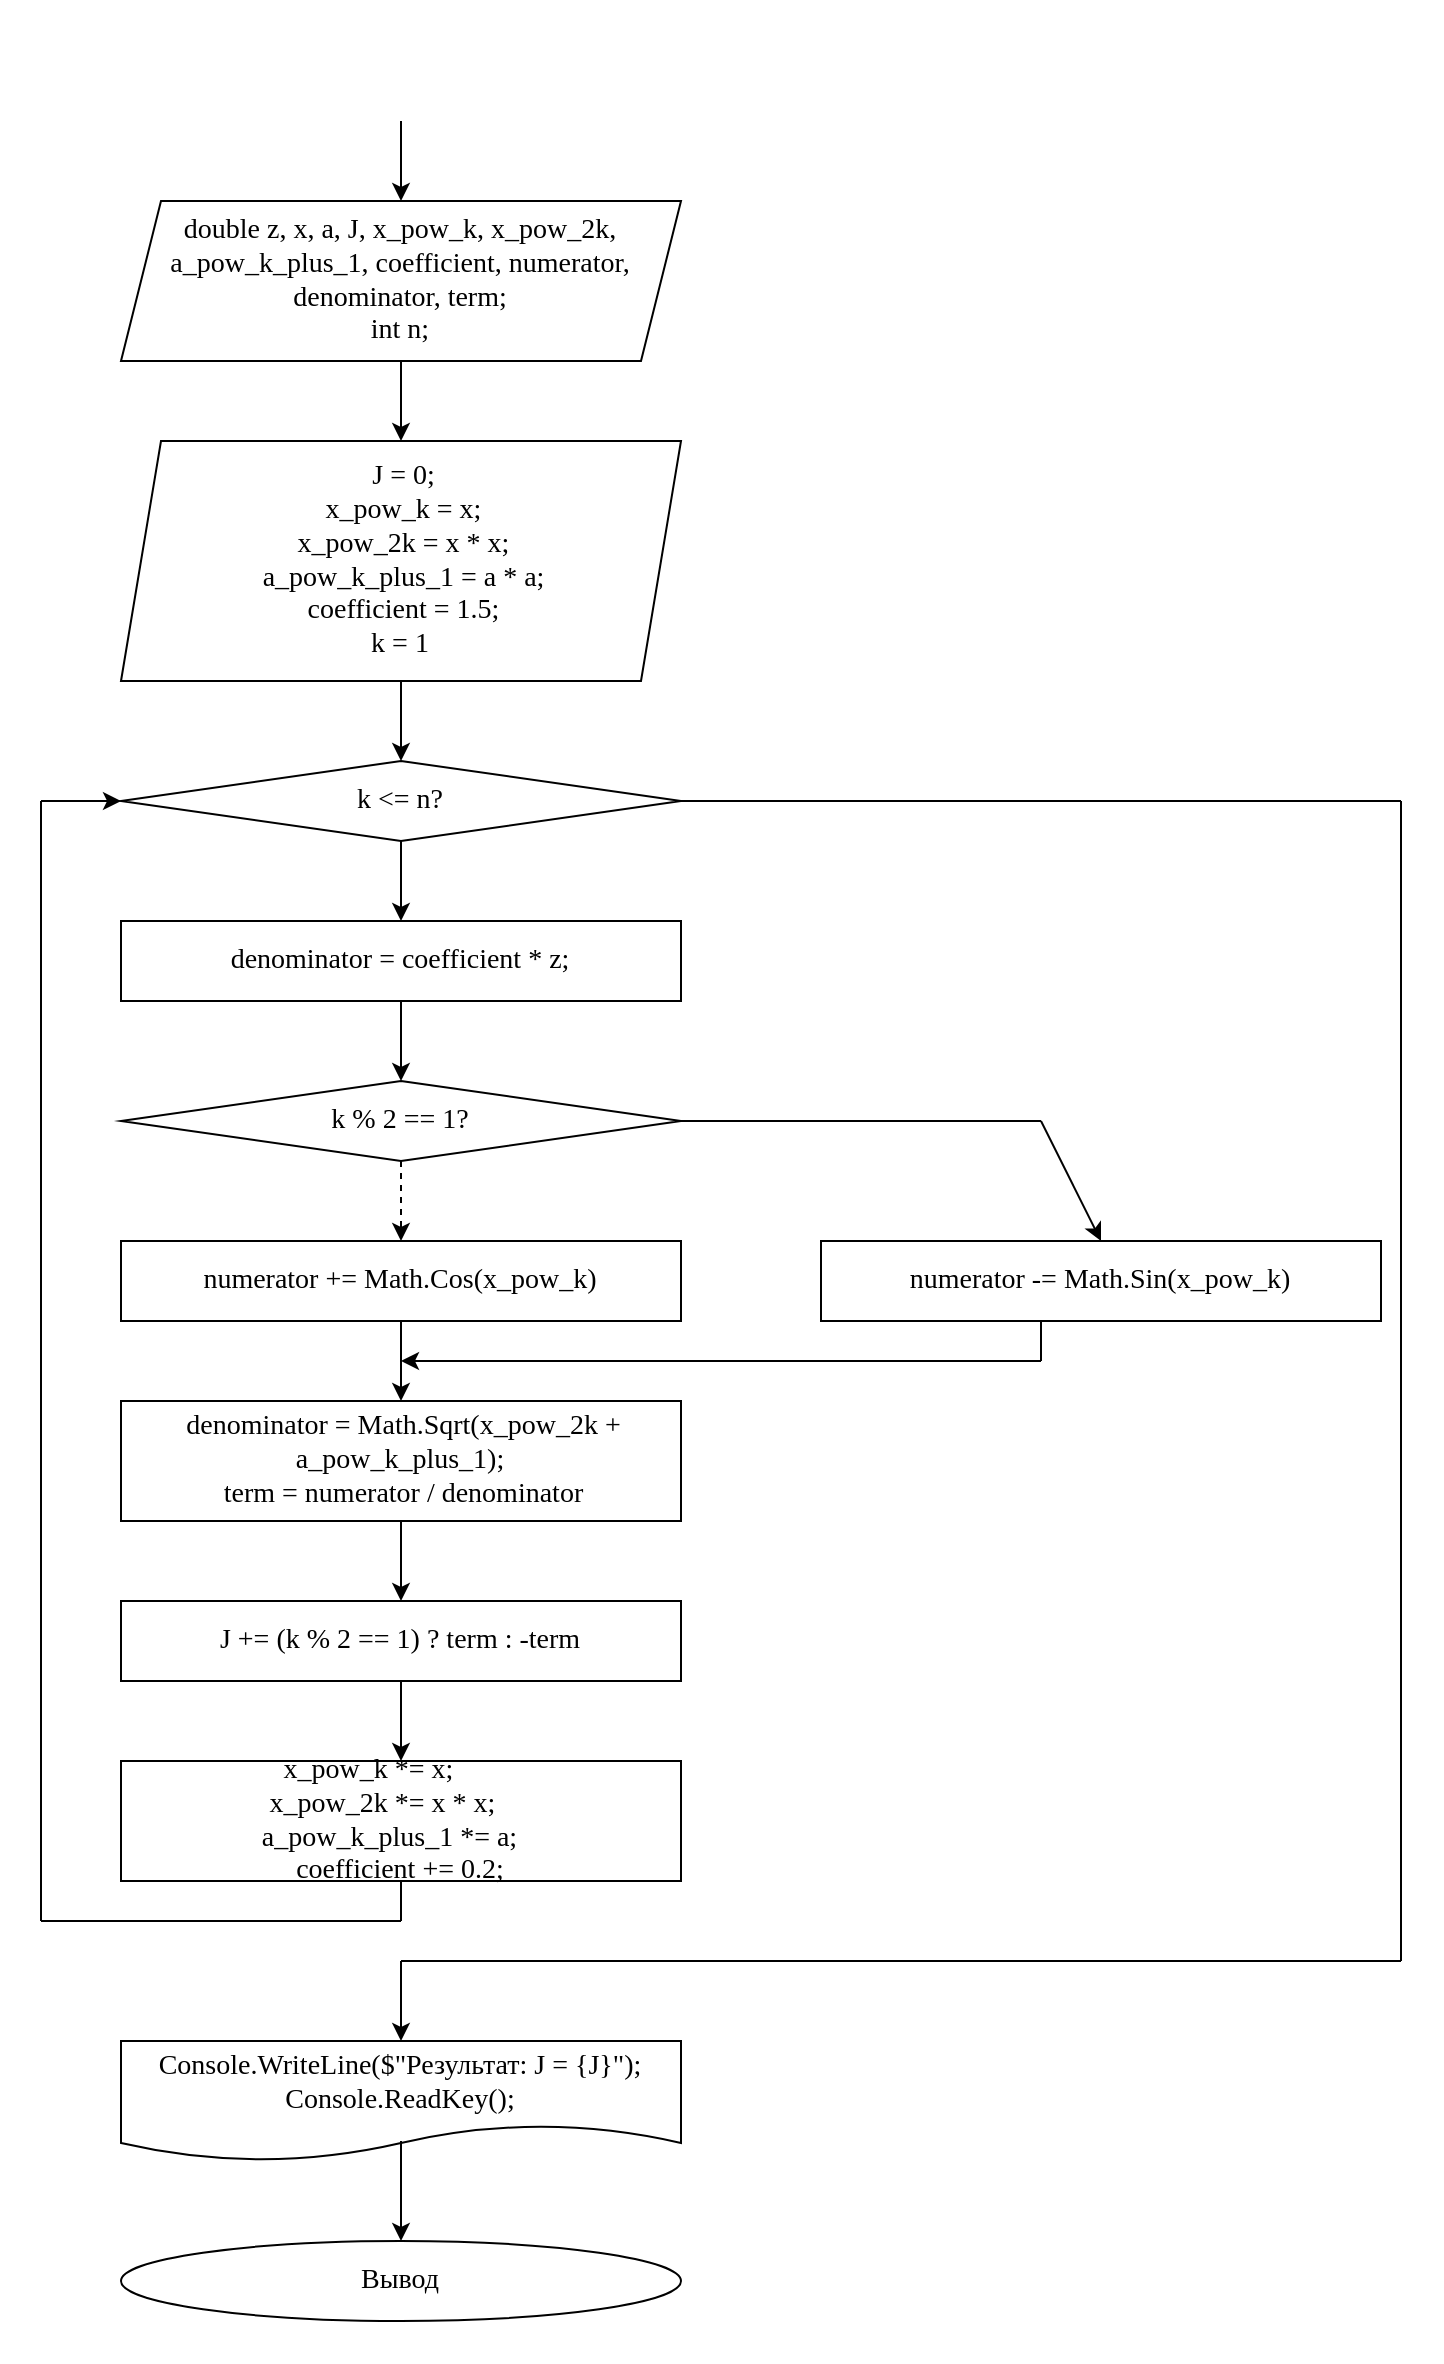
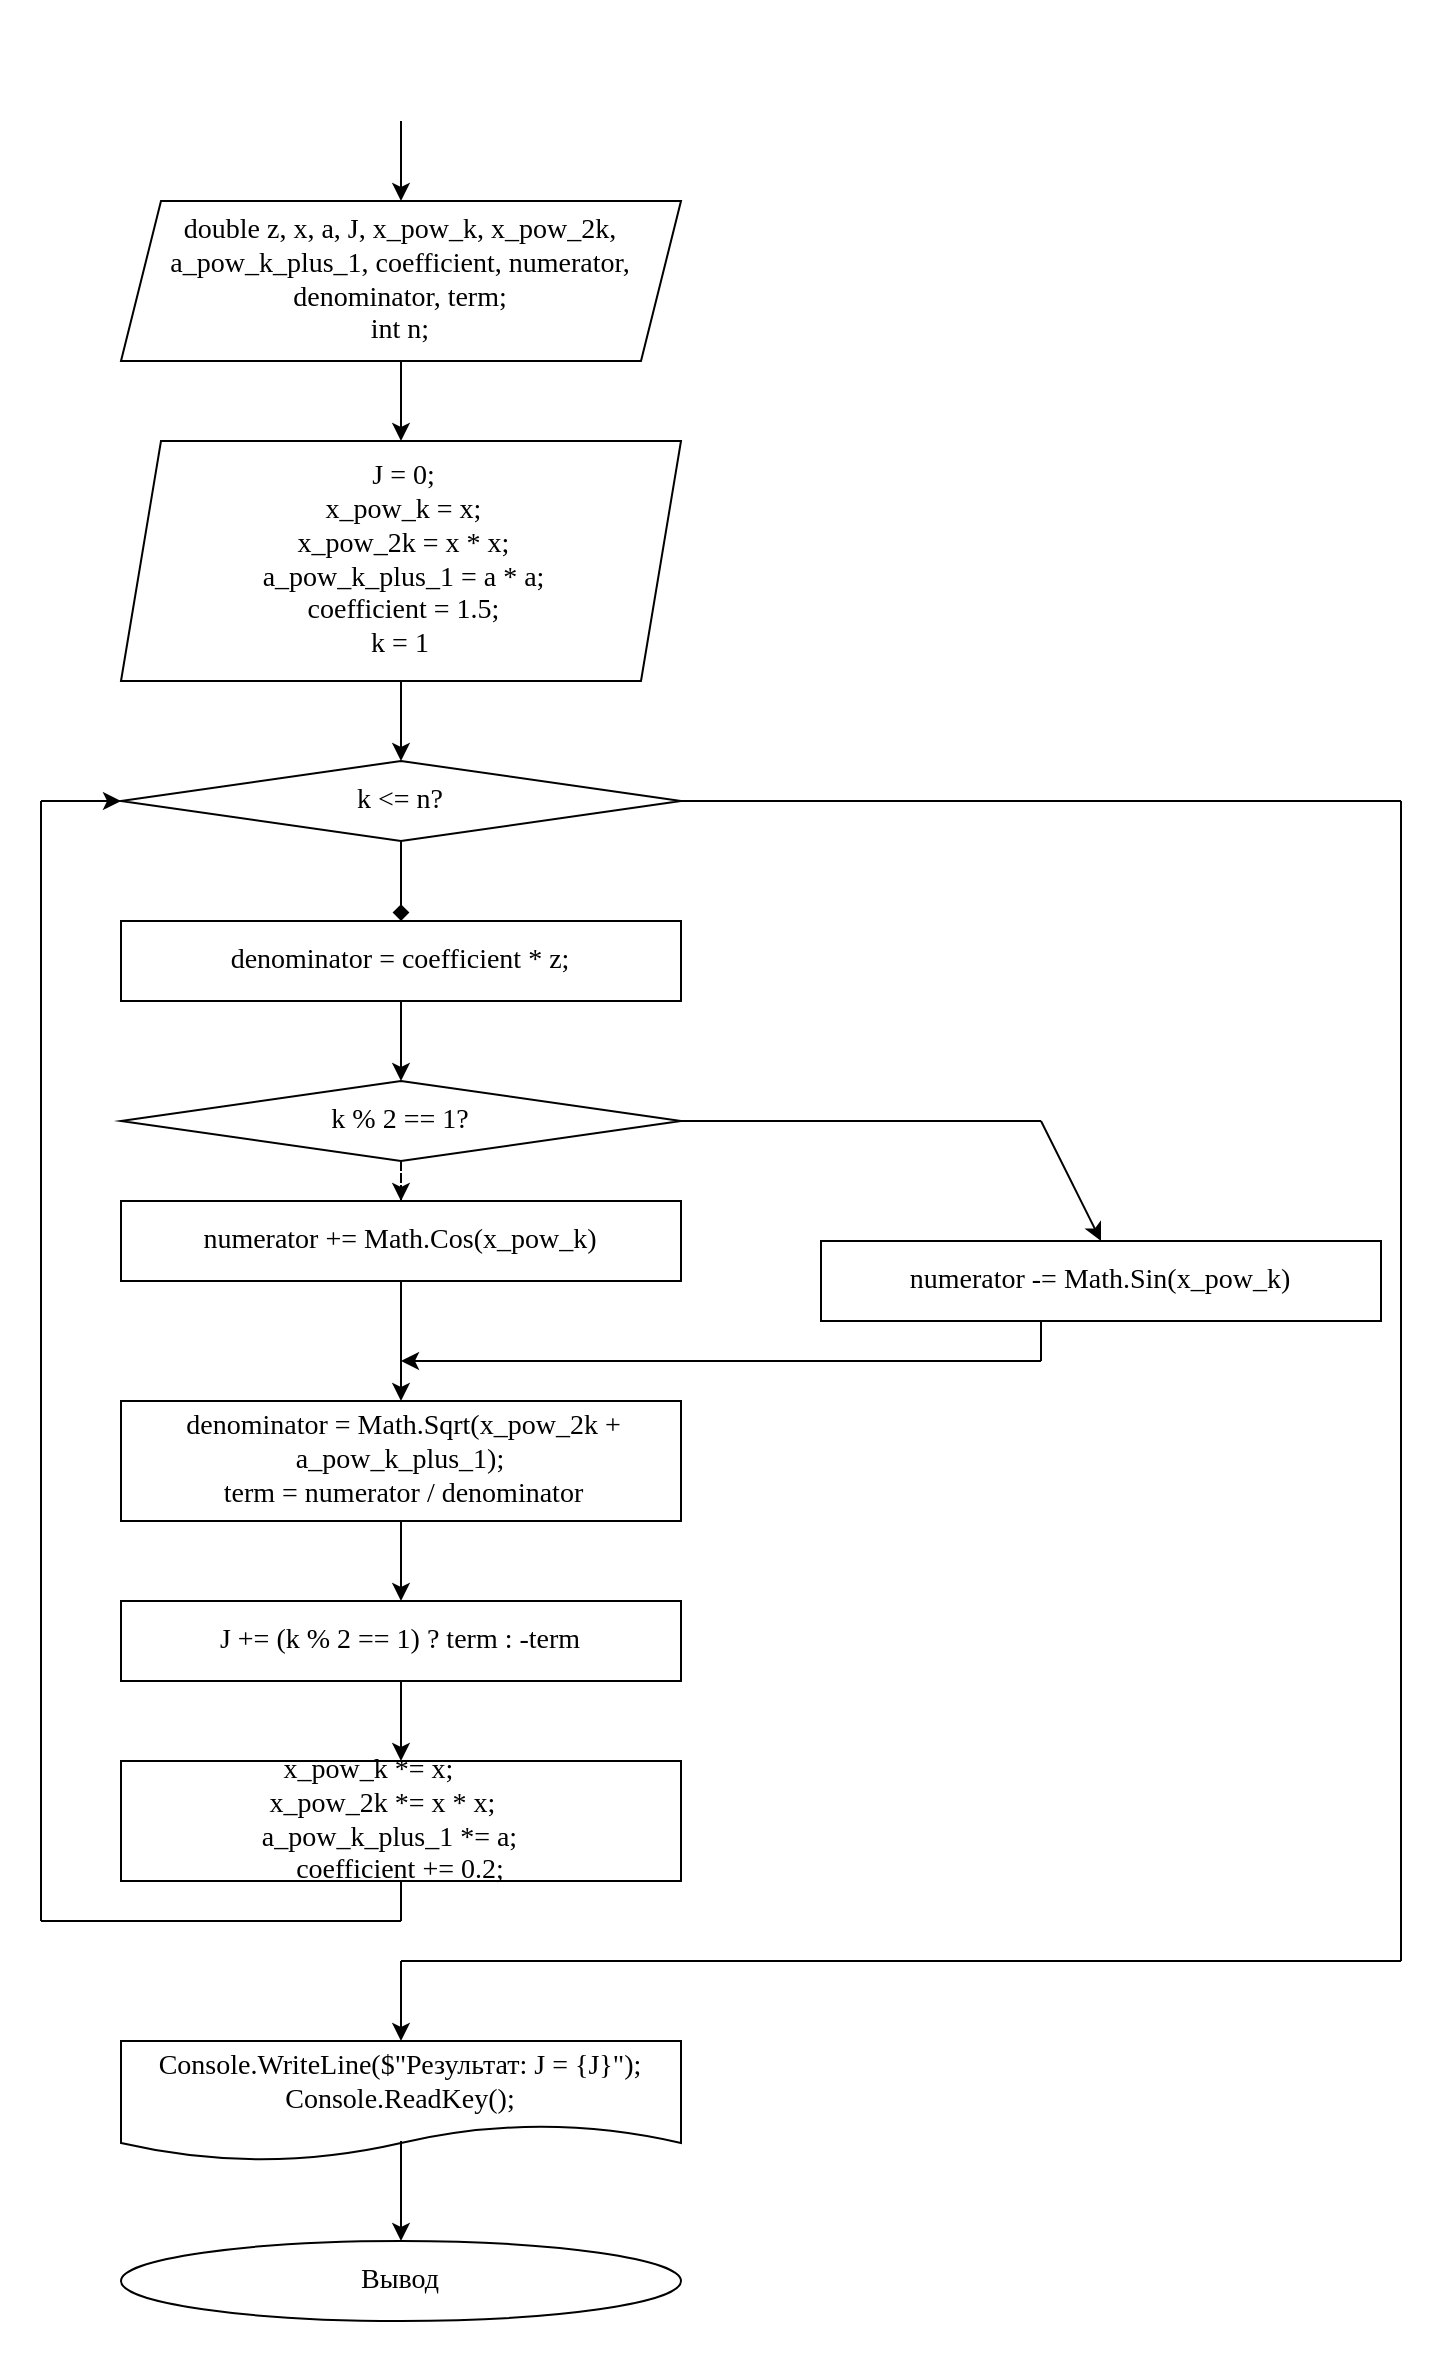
(401, 906) -> (401, 905)
(401, 1281) -> (401, 1241)
